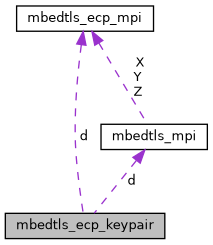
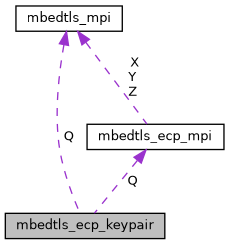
(123, 83) -> (116, 83)
(82, 137) -> (131, 181)
(130, 181) -> (67, 137)
